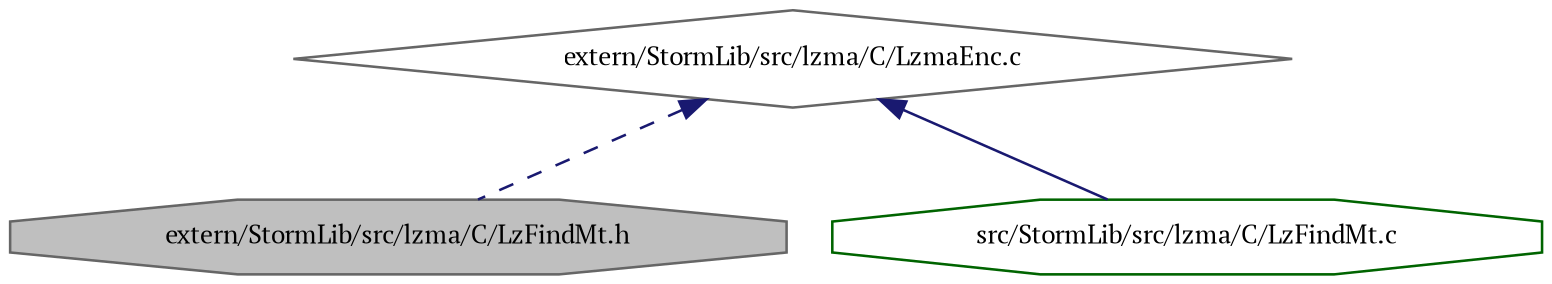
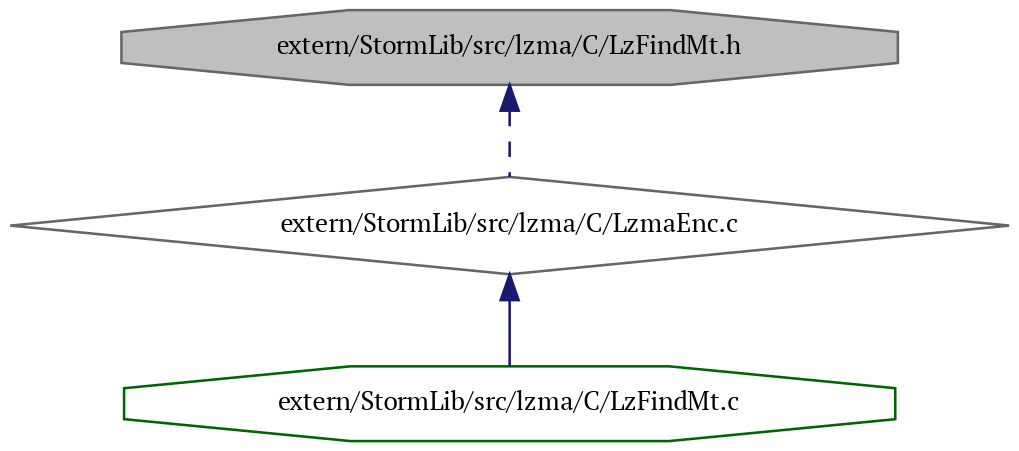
(580, 155) -> (510, 144)
(1187, 237) -> (510, 404)
